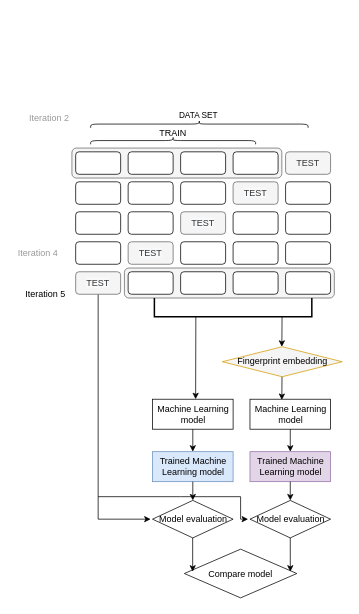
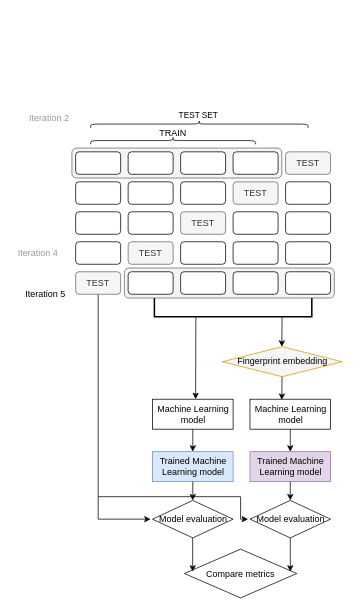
(198, 116) -> (198, 116)
(240, 574) -> (240, 574)
